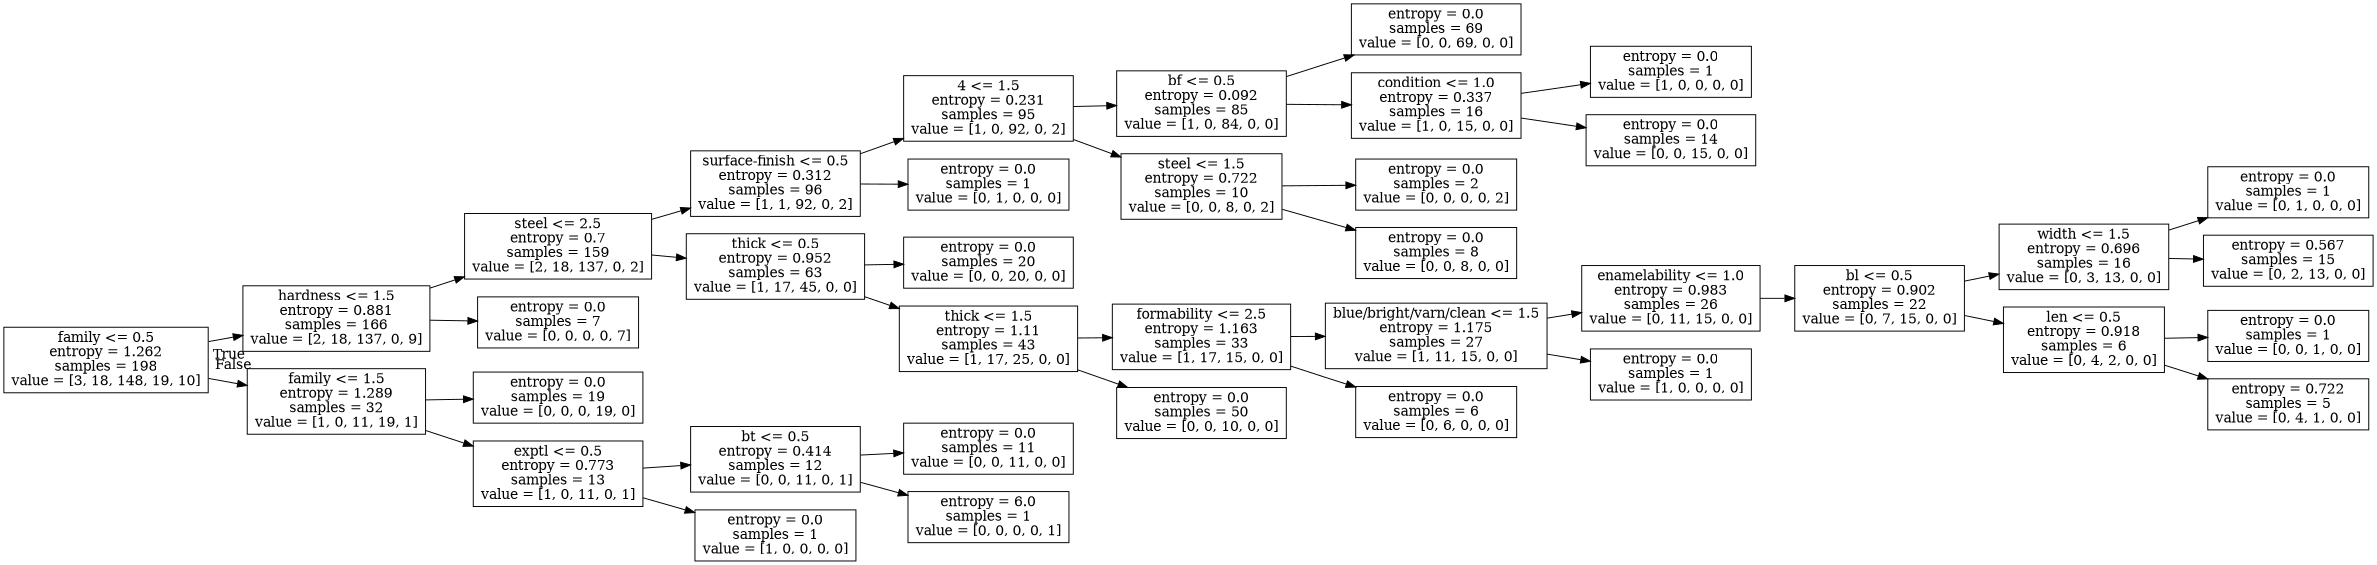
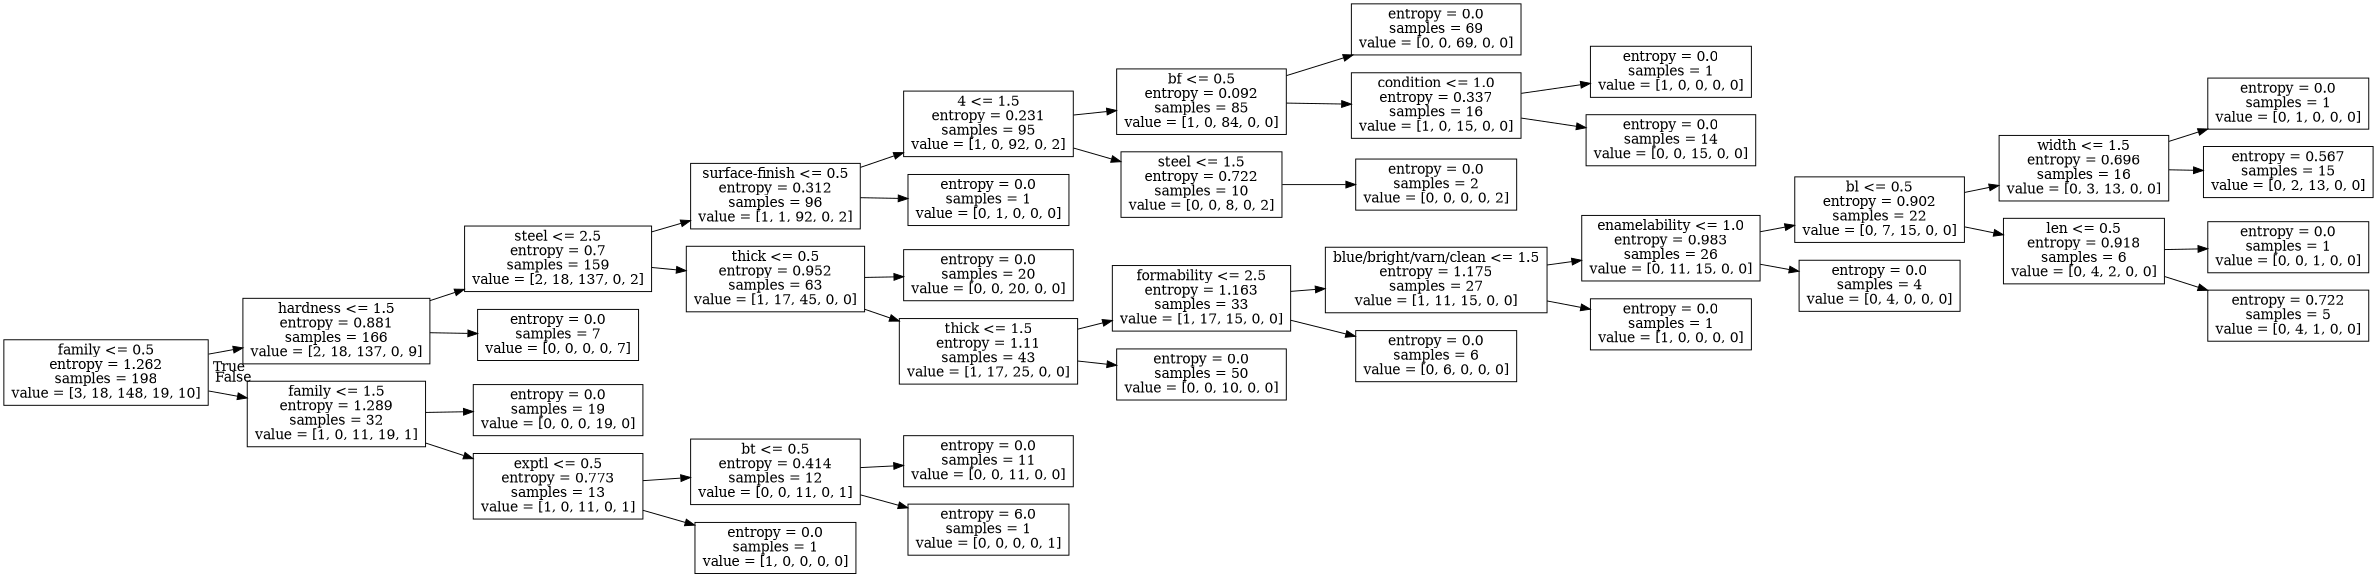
(1436, 253) -> none
none -> (1880, 286)
